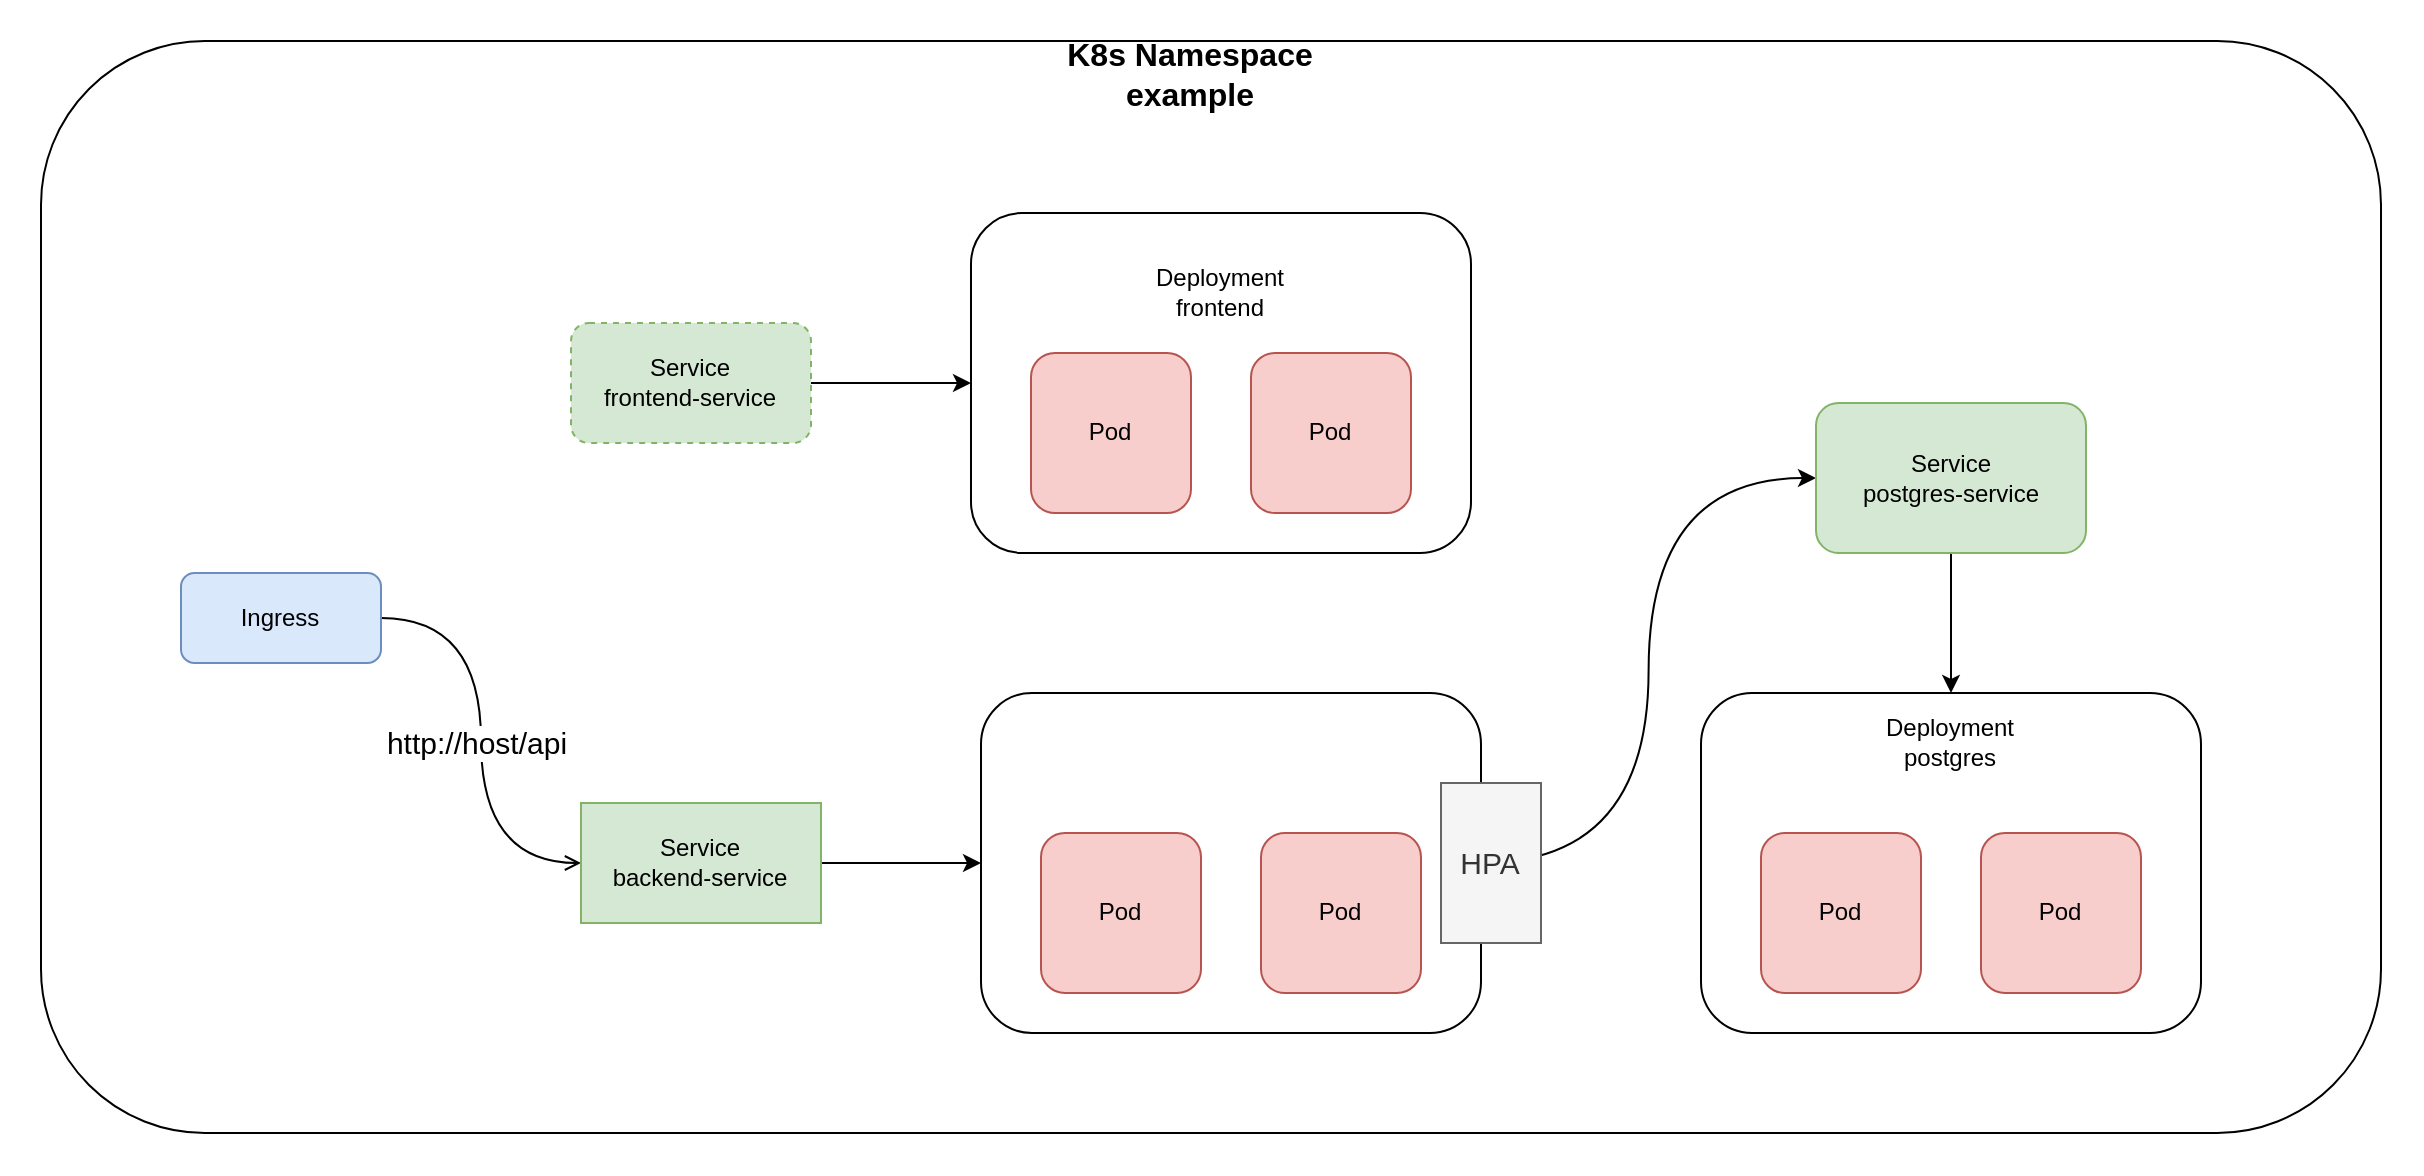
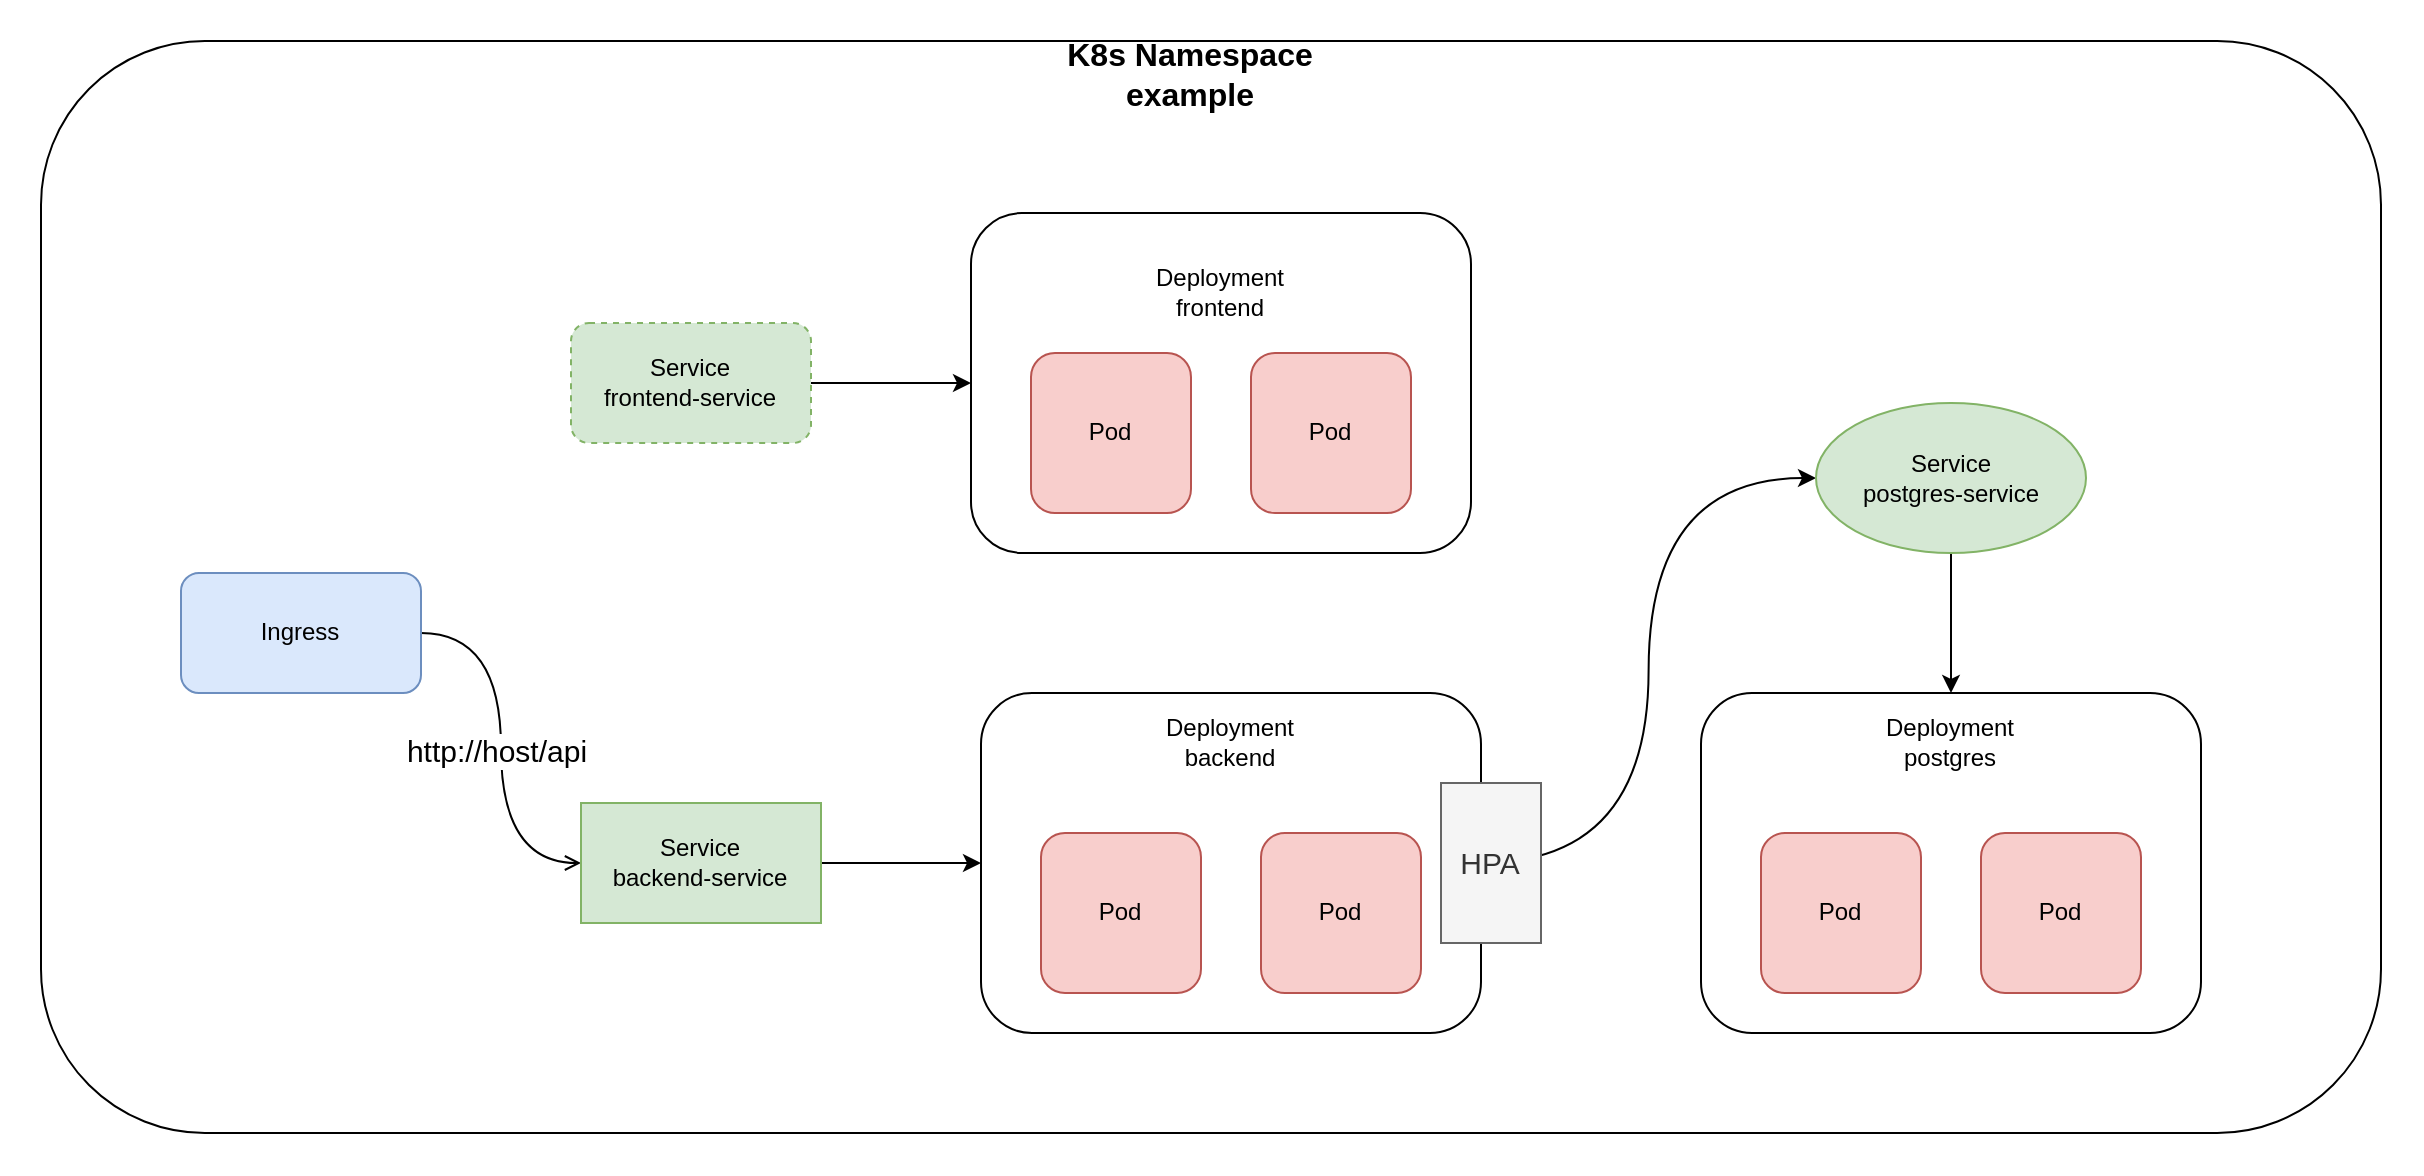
(1951, 478) -> (1951, 478)
(281, 618) -> (301, 633)
none -> (1231, 743)
